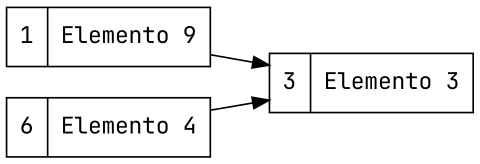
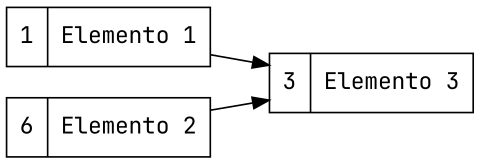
(129, 36) -> (129, 36)
(129, 127) -> (129, 127)
